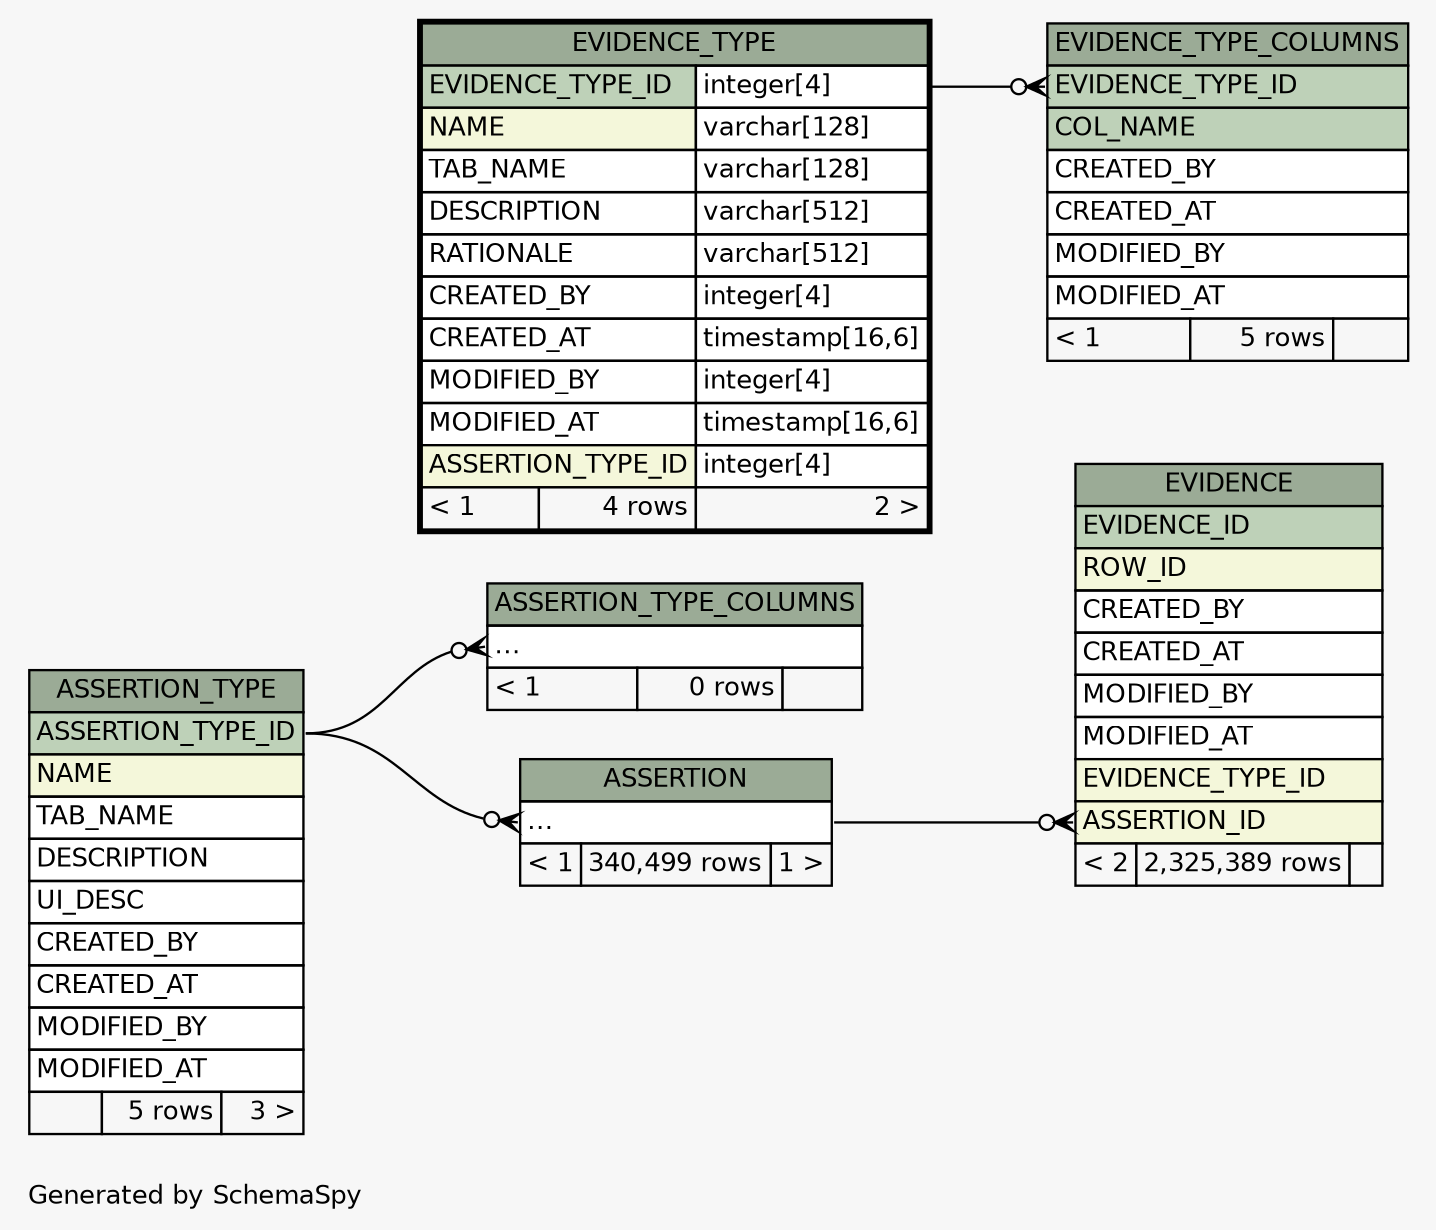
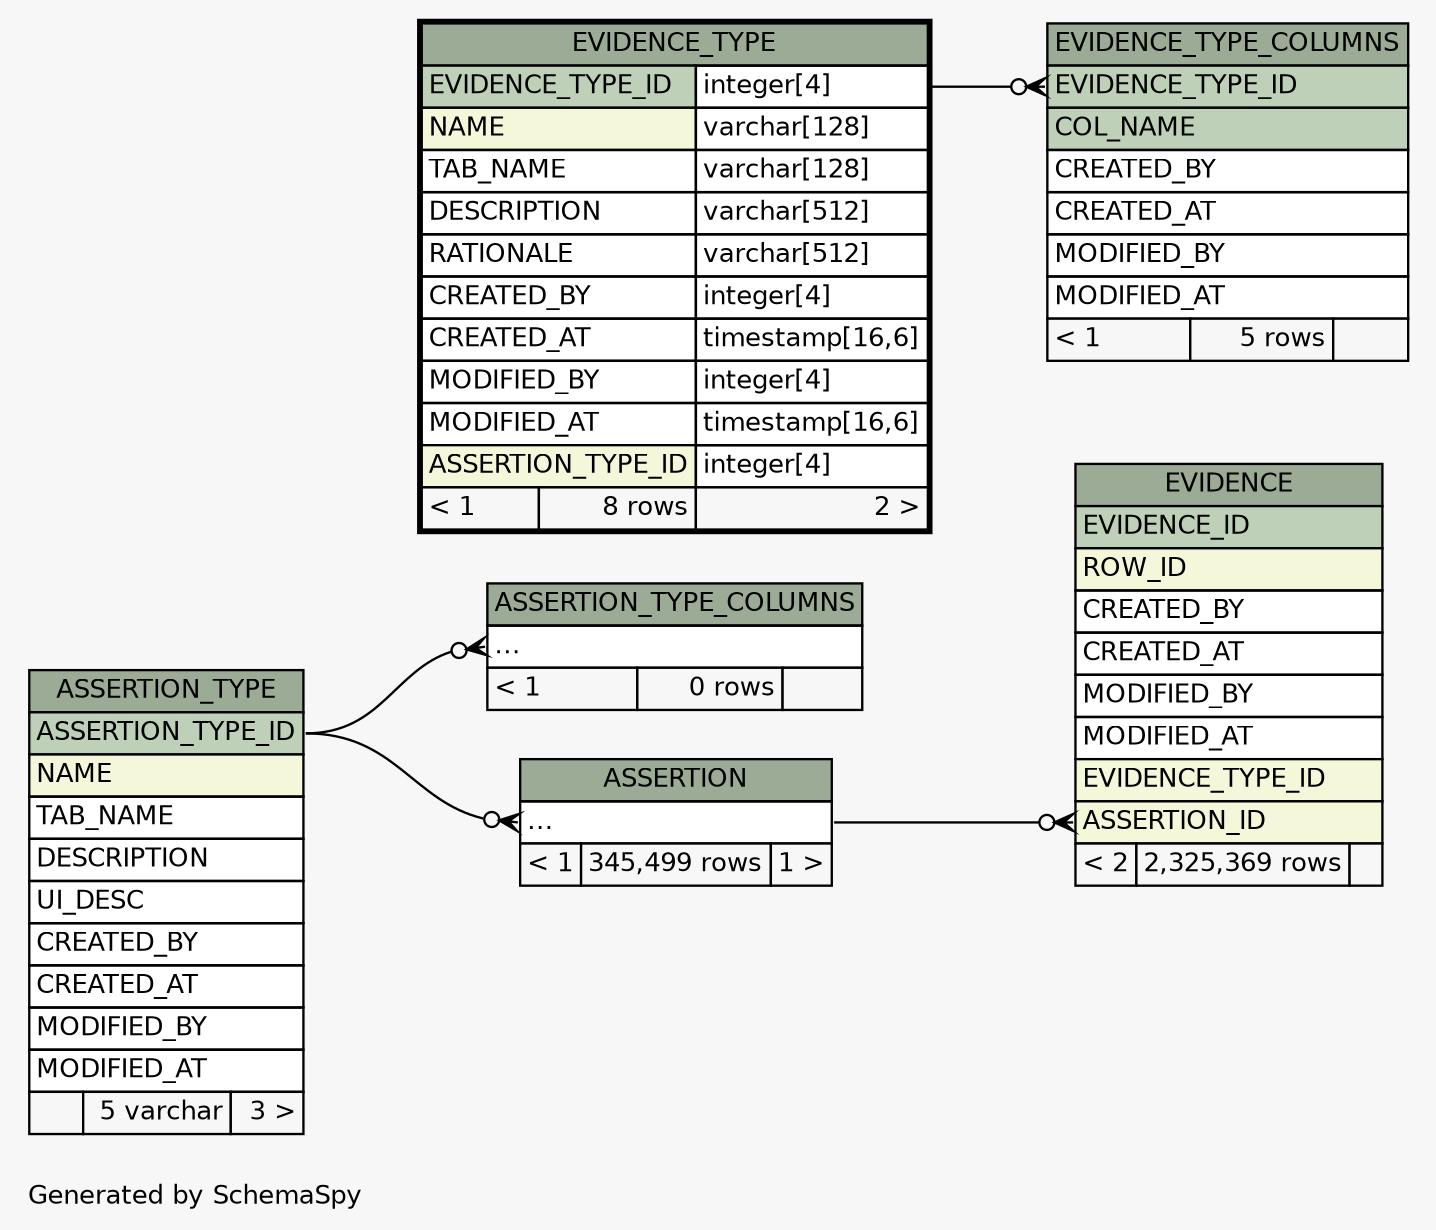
(646, 507) -> (646, 507)
(676, 863) -> (676, 863)
(1243, 863) -> (1243, 863)
(171, 1112) -> (162, 1112)
